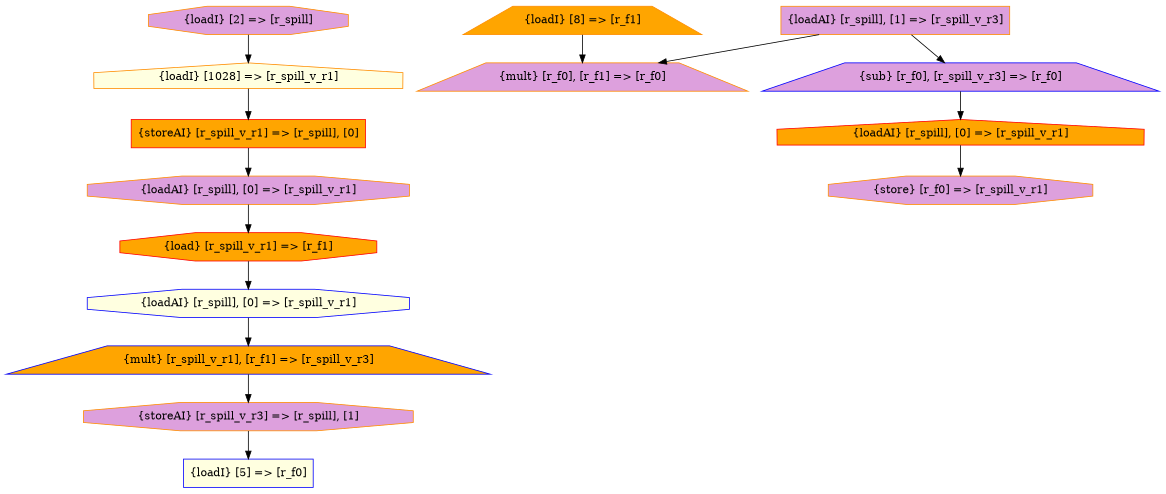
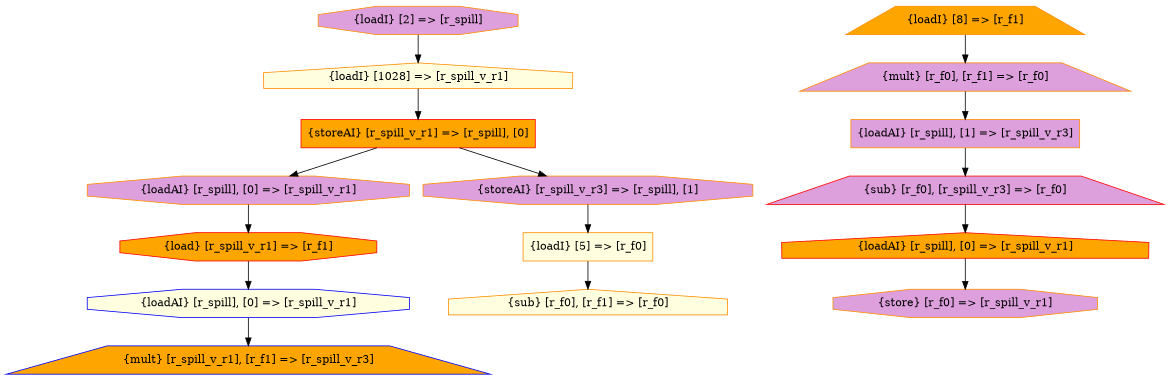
(743, 48) -> (965, 101)
(961, 77) -> (965, 190)
none -> (588, 303)
(248, 384) -> (499, 161)
(248, 473) -> (588, 247)
